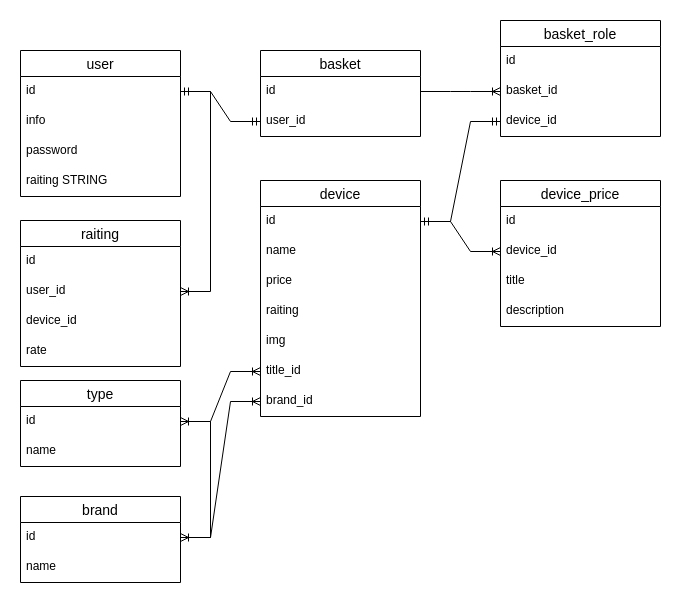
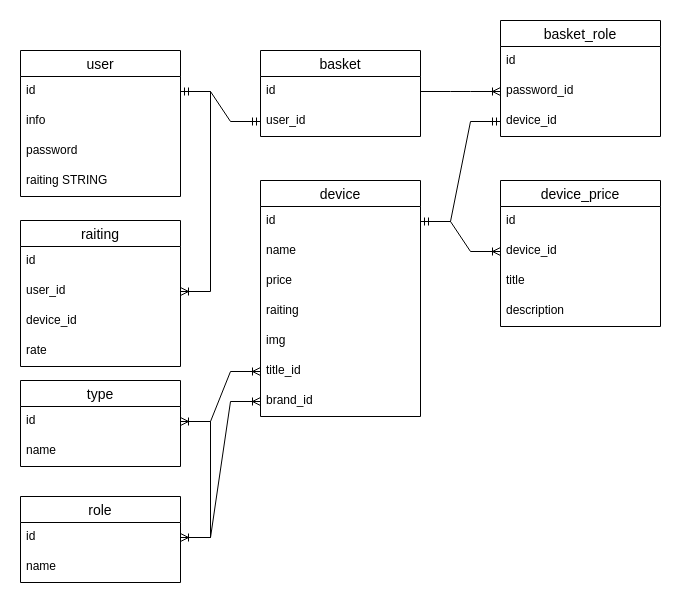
(535, 90) -> (541, 90)
(100, 510) -> (100, 510)
